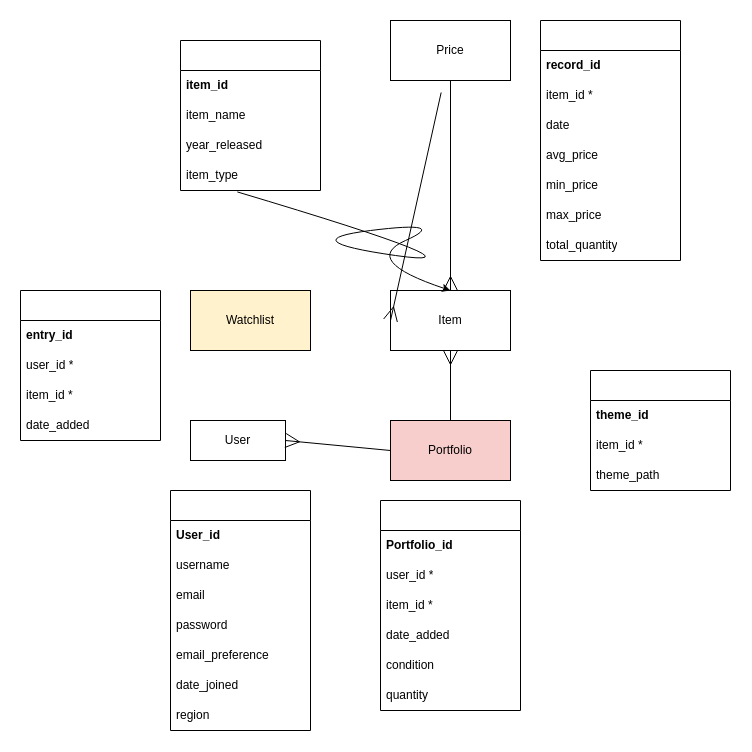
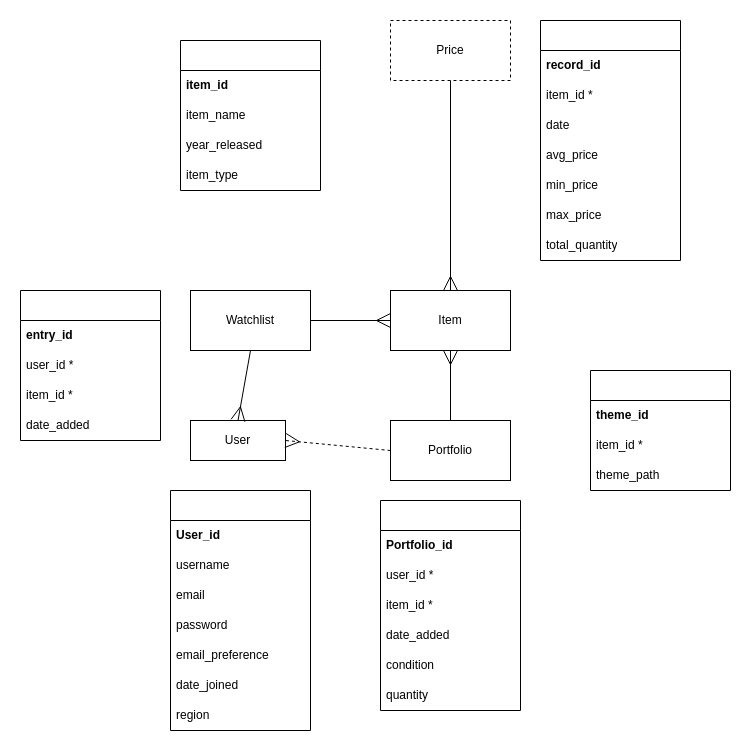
(451, 51) -> (451, 51)
(416, 207) -> (351, 321)
(385, 254) -> none
(251, 321) -> (251, 321)
none -> (244, 386)
(339, 446) -> (339, 446)
(451, 451) -> (451, 451)
